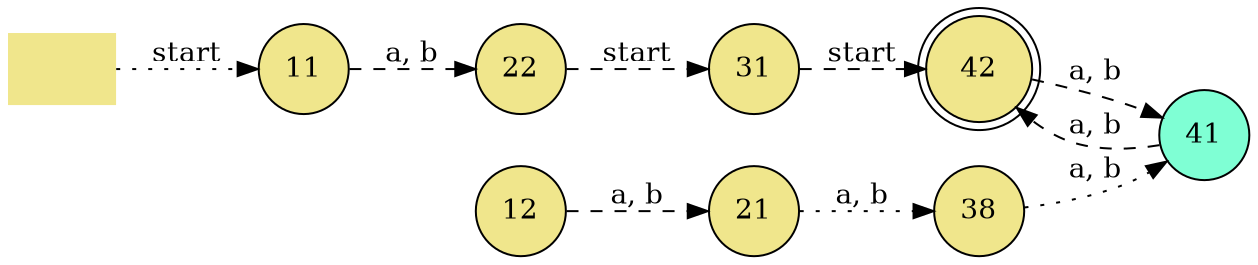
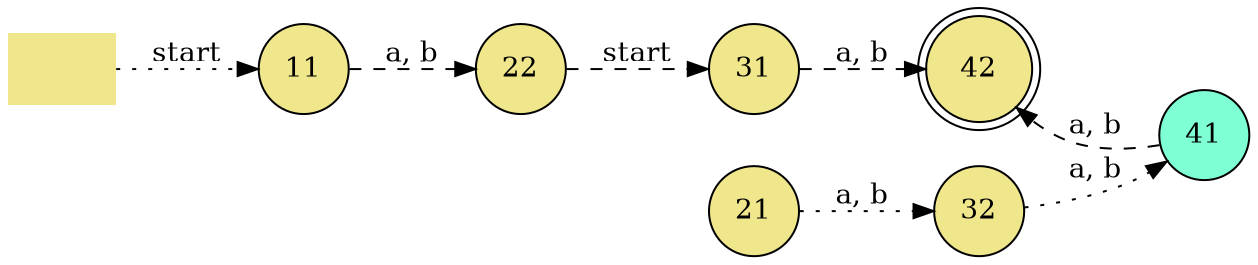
(863, 54) -> (863, 54)
(1088, 93) -> none
(521, 211) -> none
(979, 211) -> (979, 211)
